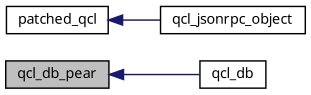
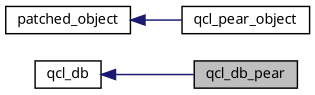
(57, 20) -> (68, 20)
(233, 20) -> (246, 20)
(162, 75) -> (155, 75)
